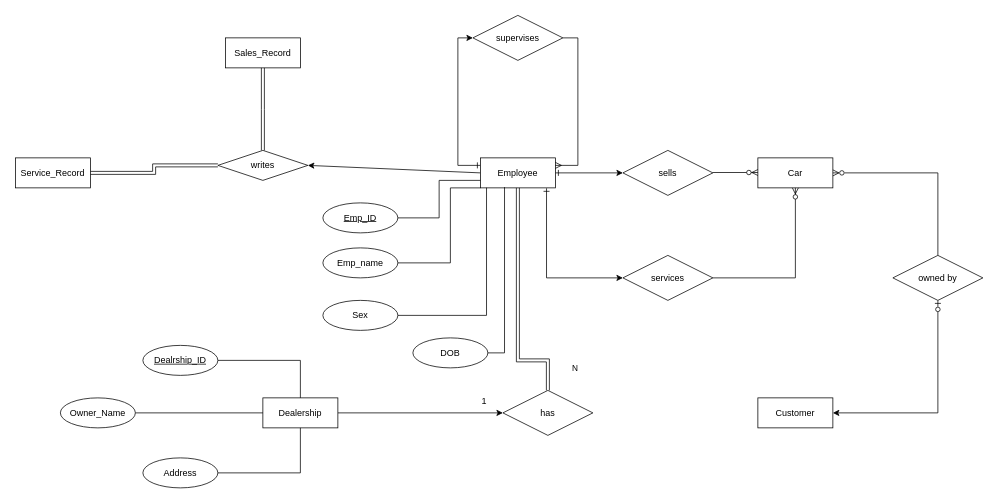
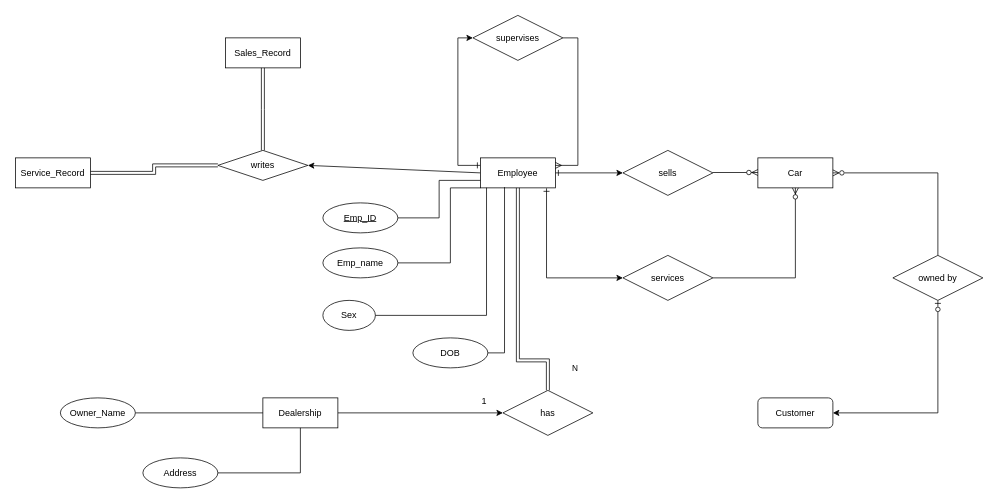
(360, 315) -> (349, 315)
(180, 360) -> none
(277, 360) -> none
(795, 413) -> (795, 413)
